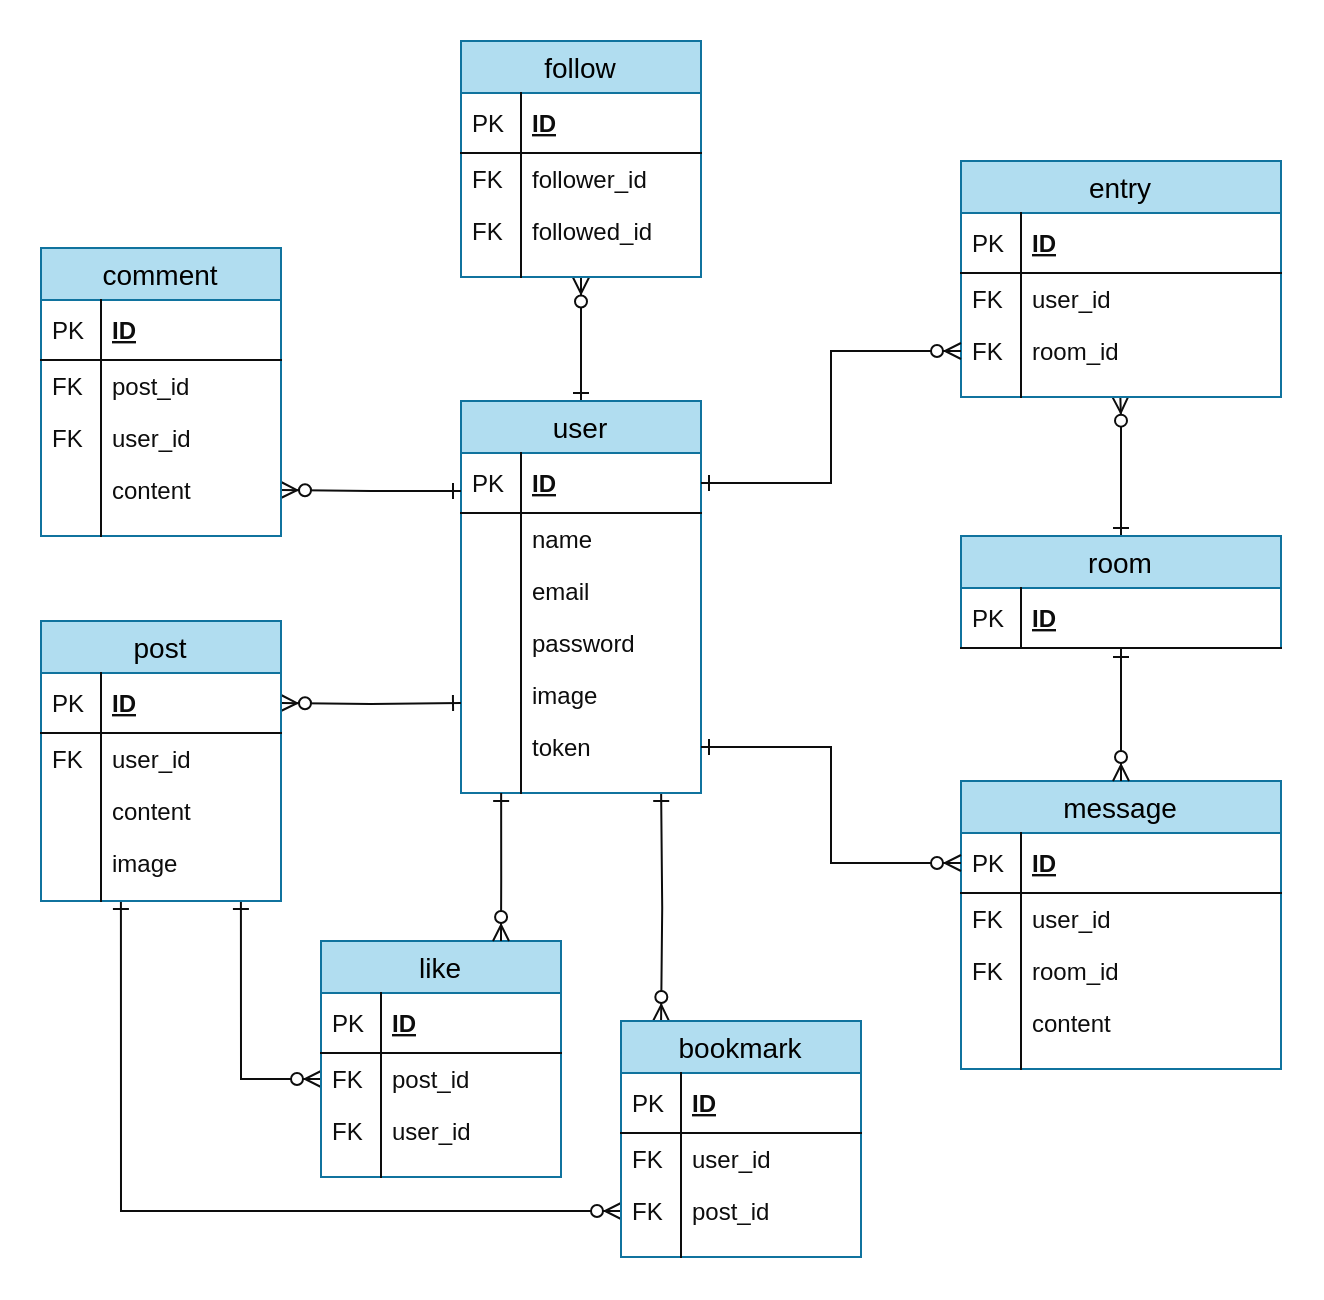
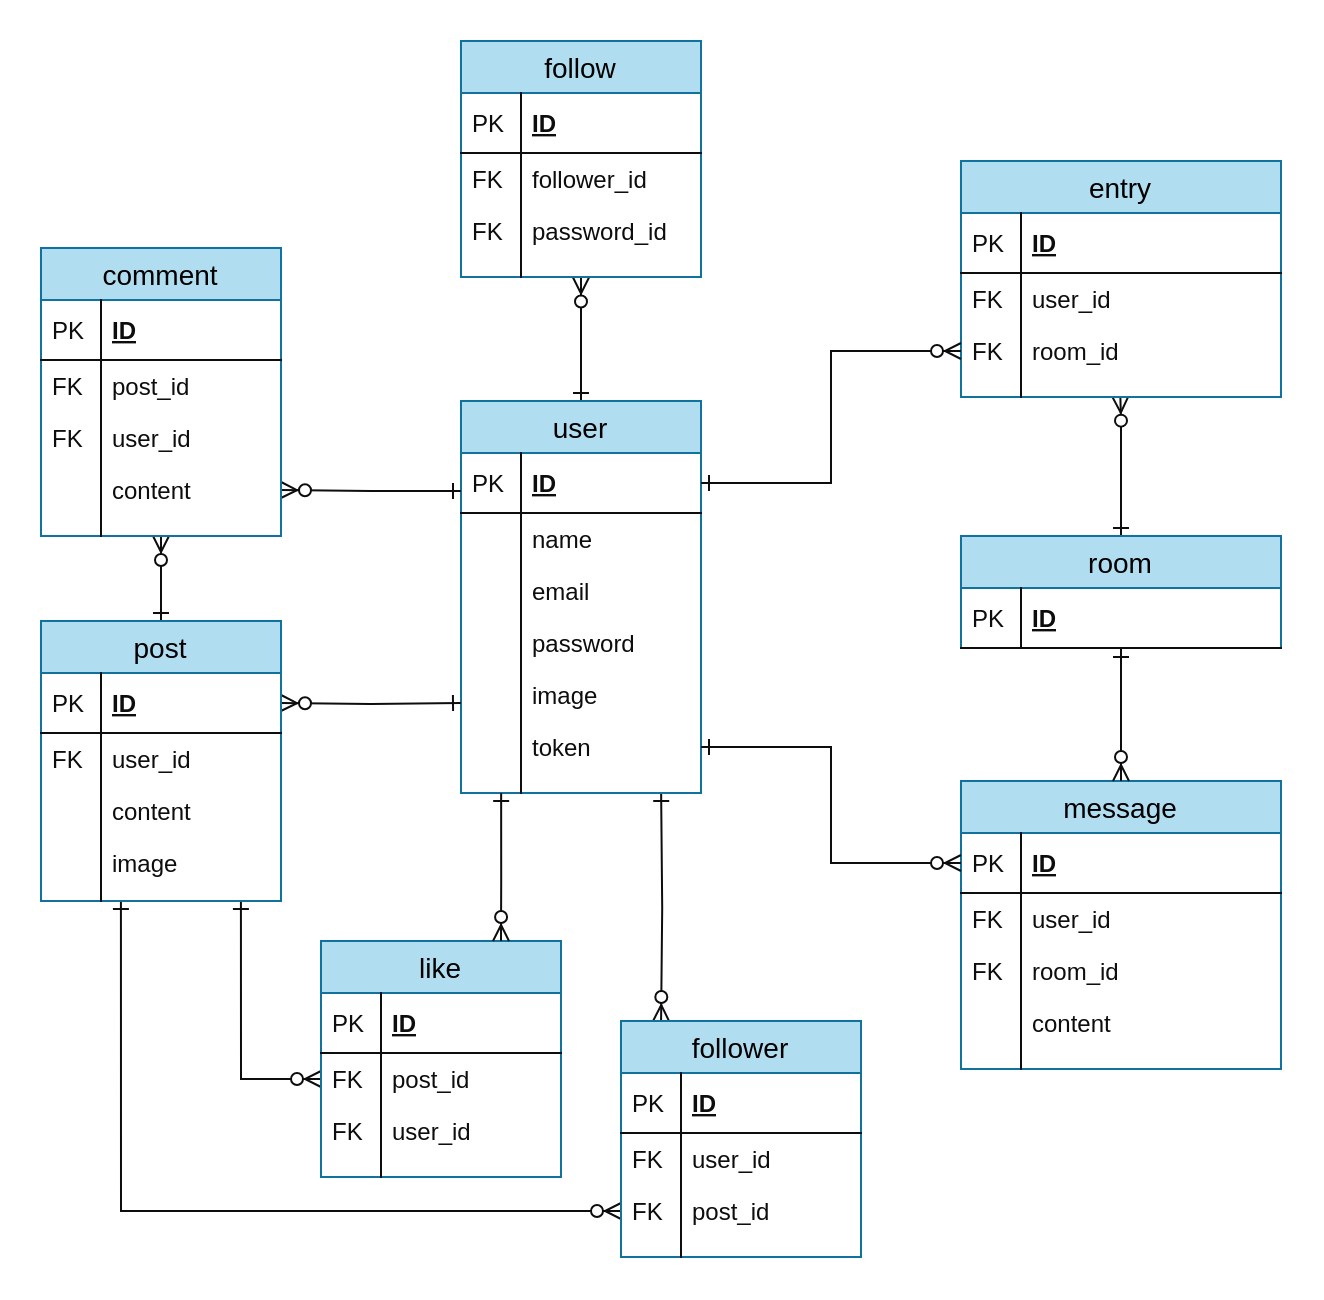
(597, 232) -> (603, 232)
none -> (161, 581)
(740, 1049) -> (740, 1049)
